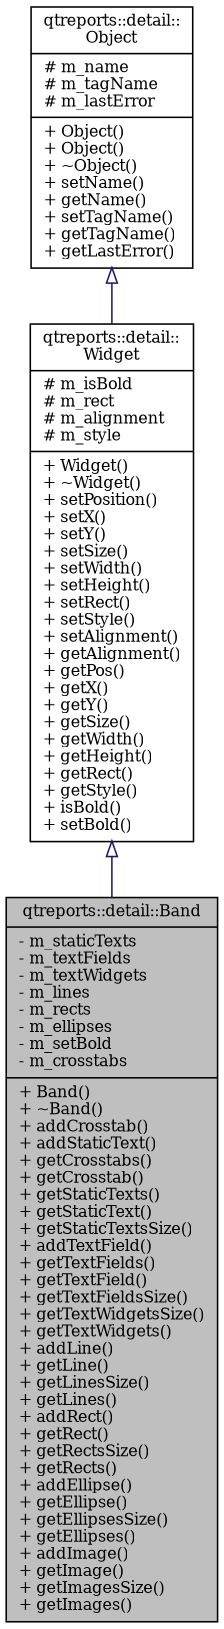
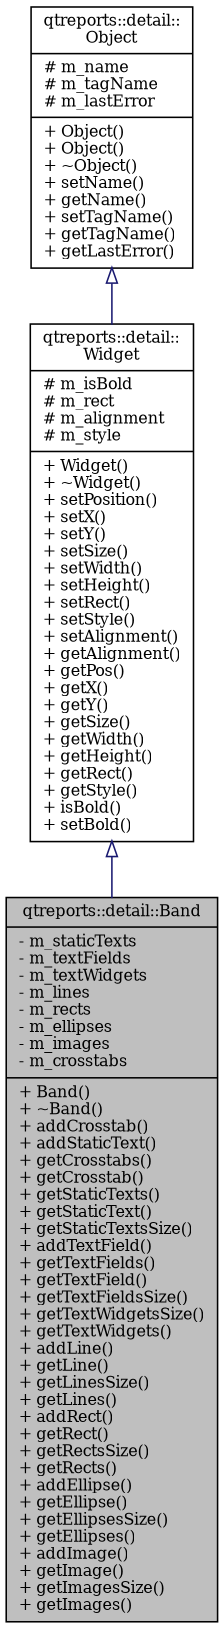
(66, 1044) -> (64, 1044)
